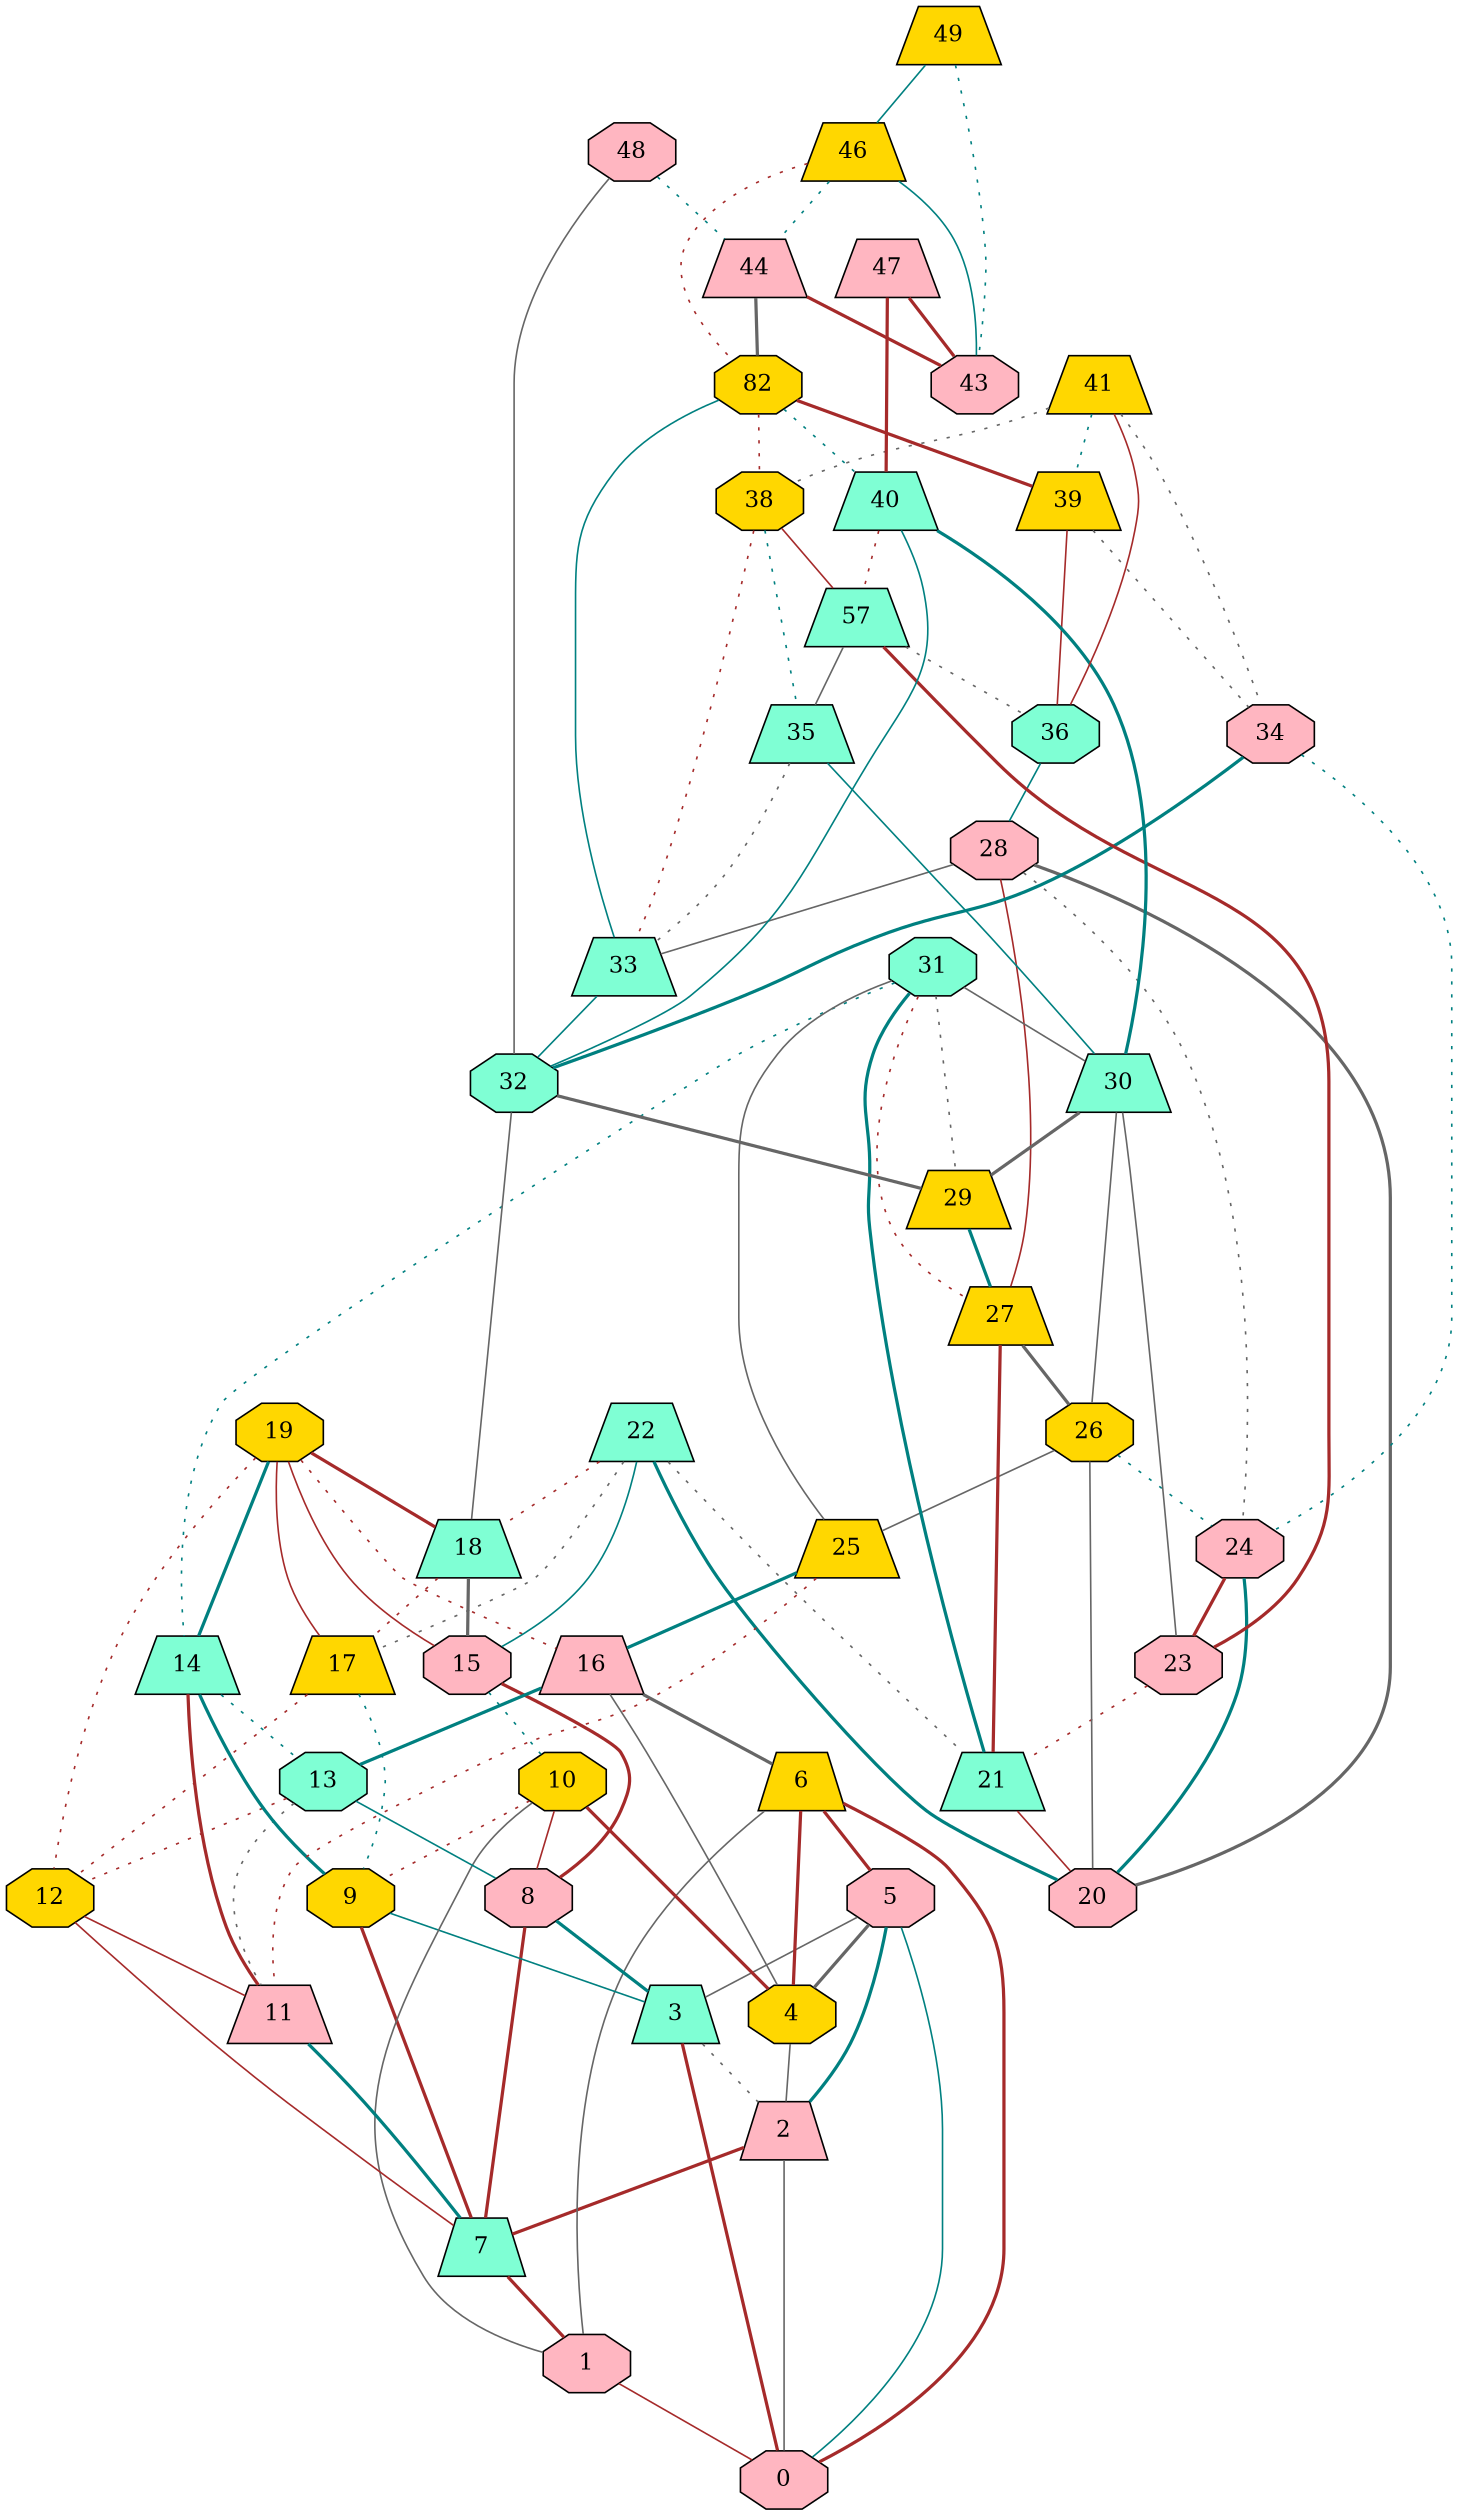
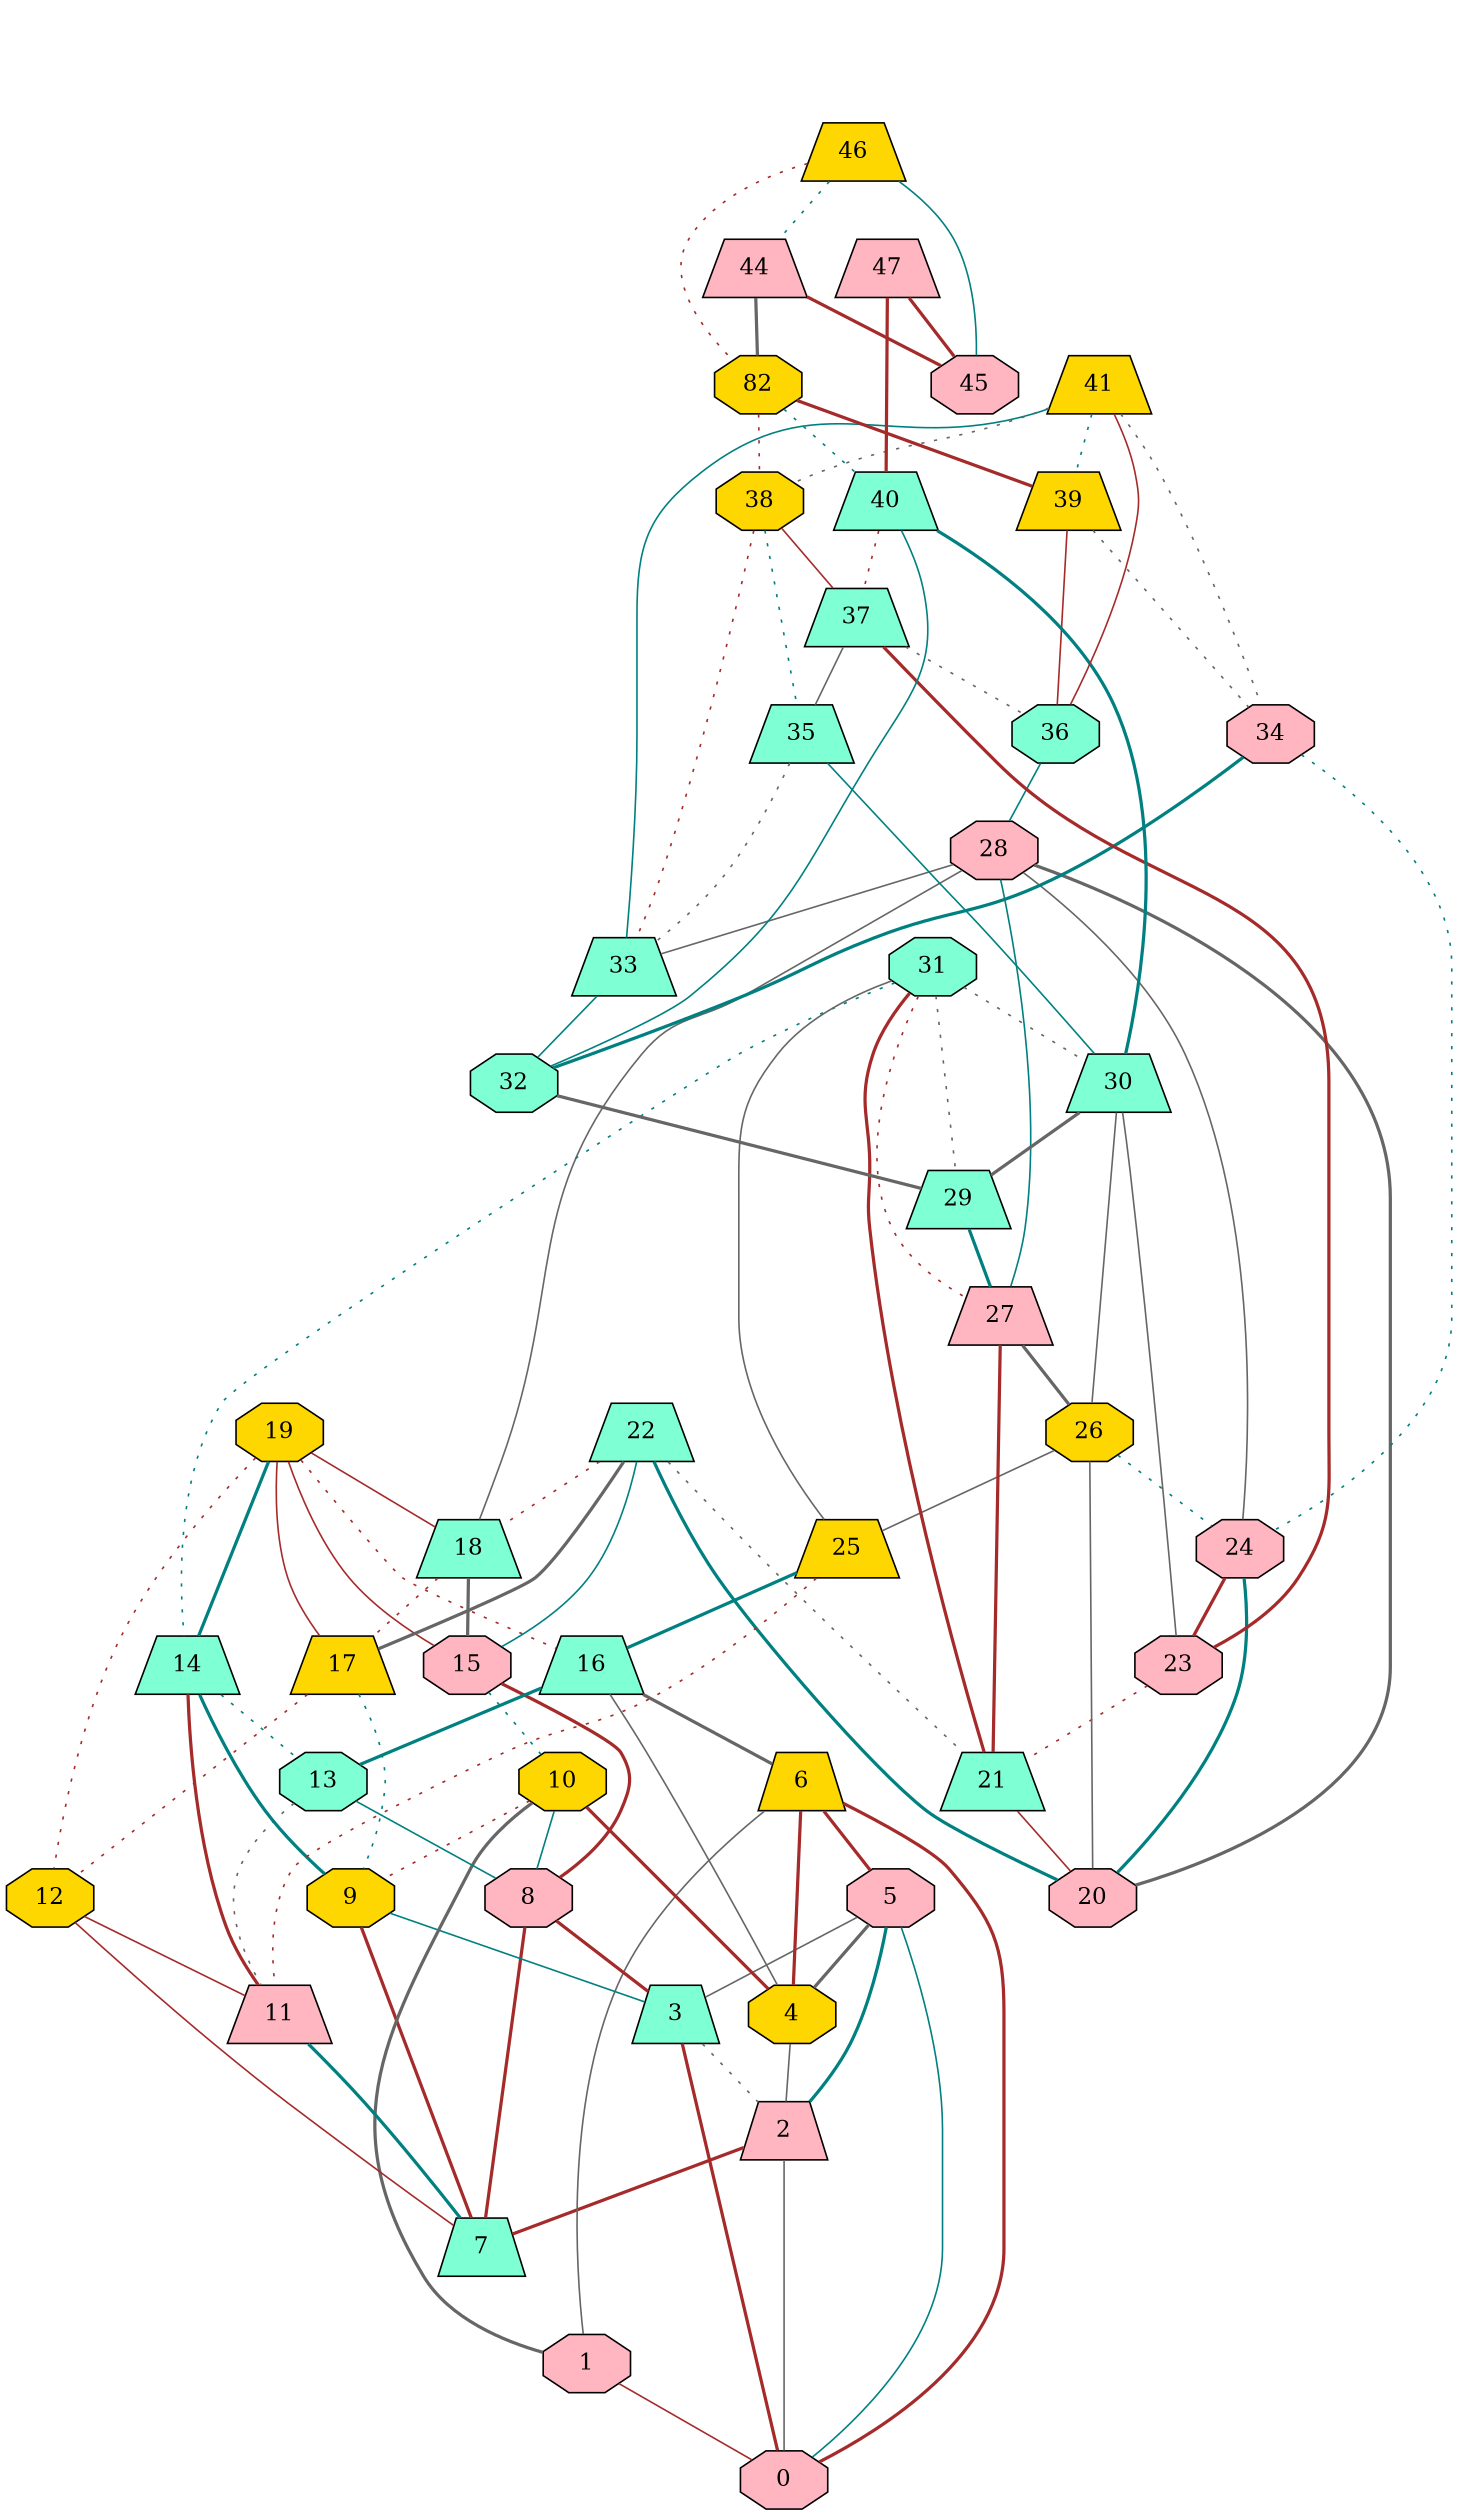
(949, 36) -> none
(632, 152) -> none
(975, 385) -> (975, 385)
(857, 618) -> (857, 618)
(576, 638) -> (657, 518)
(1012, 1017) -> (1012, 1017)
(1029, 1083) -> (1029, 1083)
(1221, 1162) -> (1221, 1162)
(959, 1200) -> (959, 1200)
(491, 1316) -> (617, 1088)
(1001, 1316) -> (1001, 1316)
(891, 1372) -> (891, 1372)
(373, 1490) -> (373, 1490)
(524, 1584) -> (524, 1584)
(592, 1665) -> (592, 1665)
(187, 1840) -> none
(546, 1840) -> (546, 1840)
(602, 1956) -> (602, 1956)
(378, 2094) -> (378, 2094)
(536, 2307) -> none
